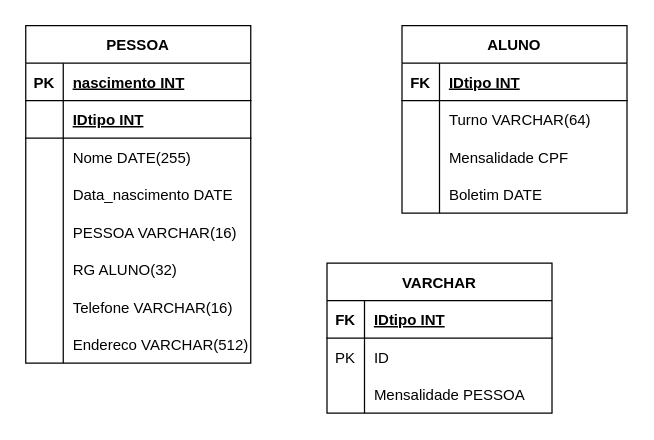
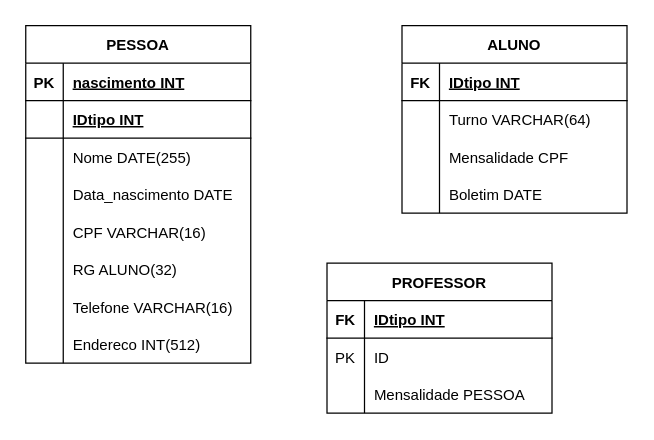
(146, 233) -> (134, 233)
(439, 283) -> (439, 283)
(159, 345) -> (142, 345)
